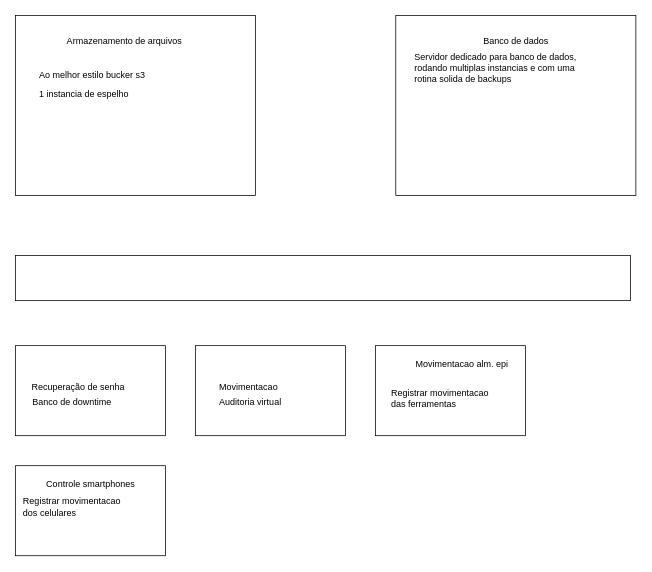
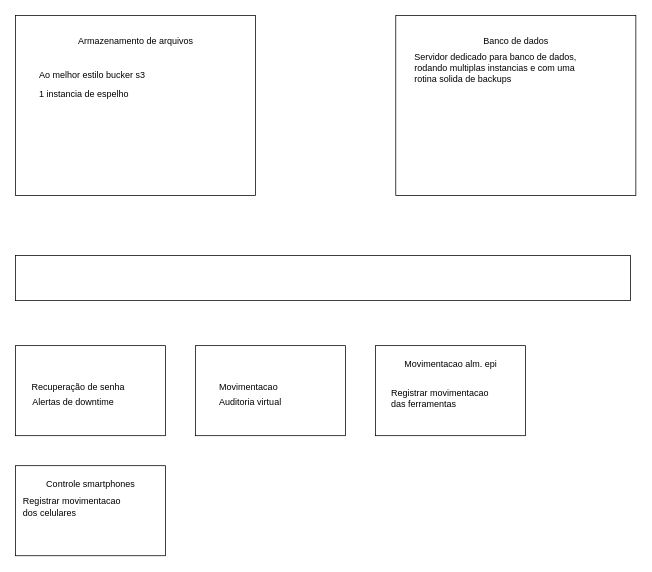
(124, 42) -> (135, 42)
(462, 364) -> (450, 364)
(72, 402) -> (76, 402)
